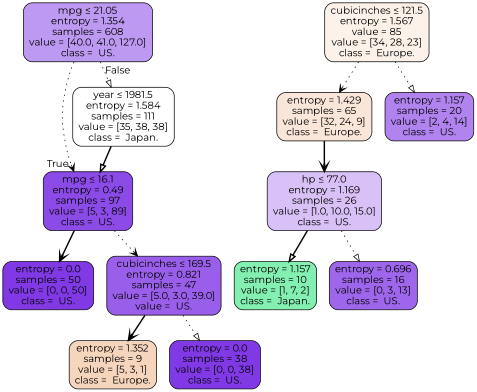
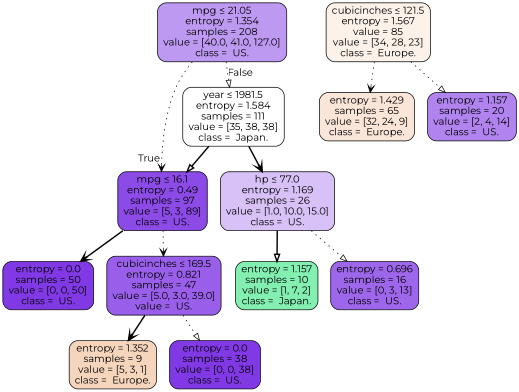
(88, 32) -> (222, 32)
(324, 153) -> (254, 156)
